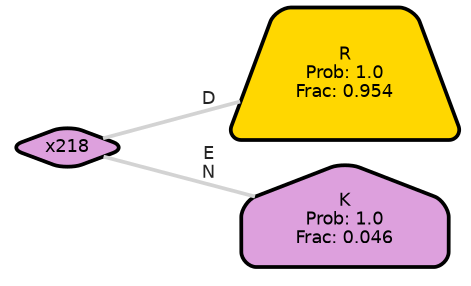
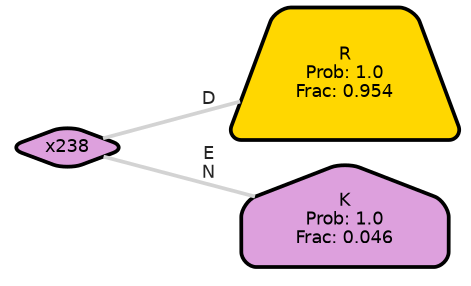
(68, 148) -> (68, 148)
